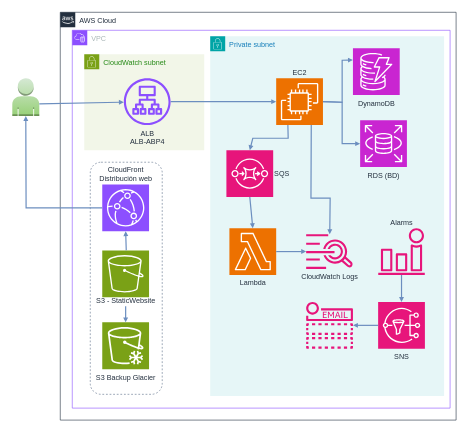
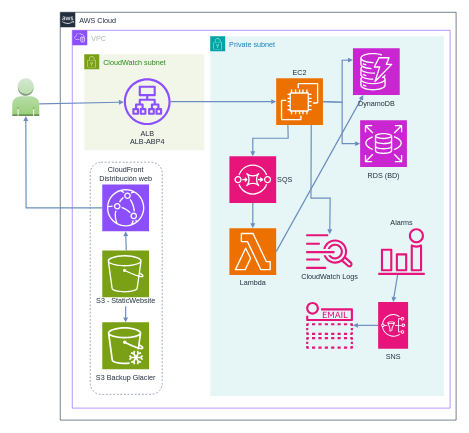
(250, 174) -> (253, 180)
(289, 252) -> (337, 143)
(402, 326) -> (393, 326)
